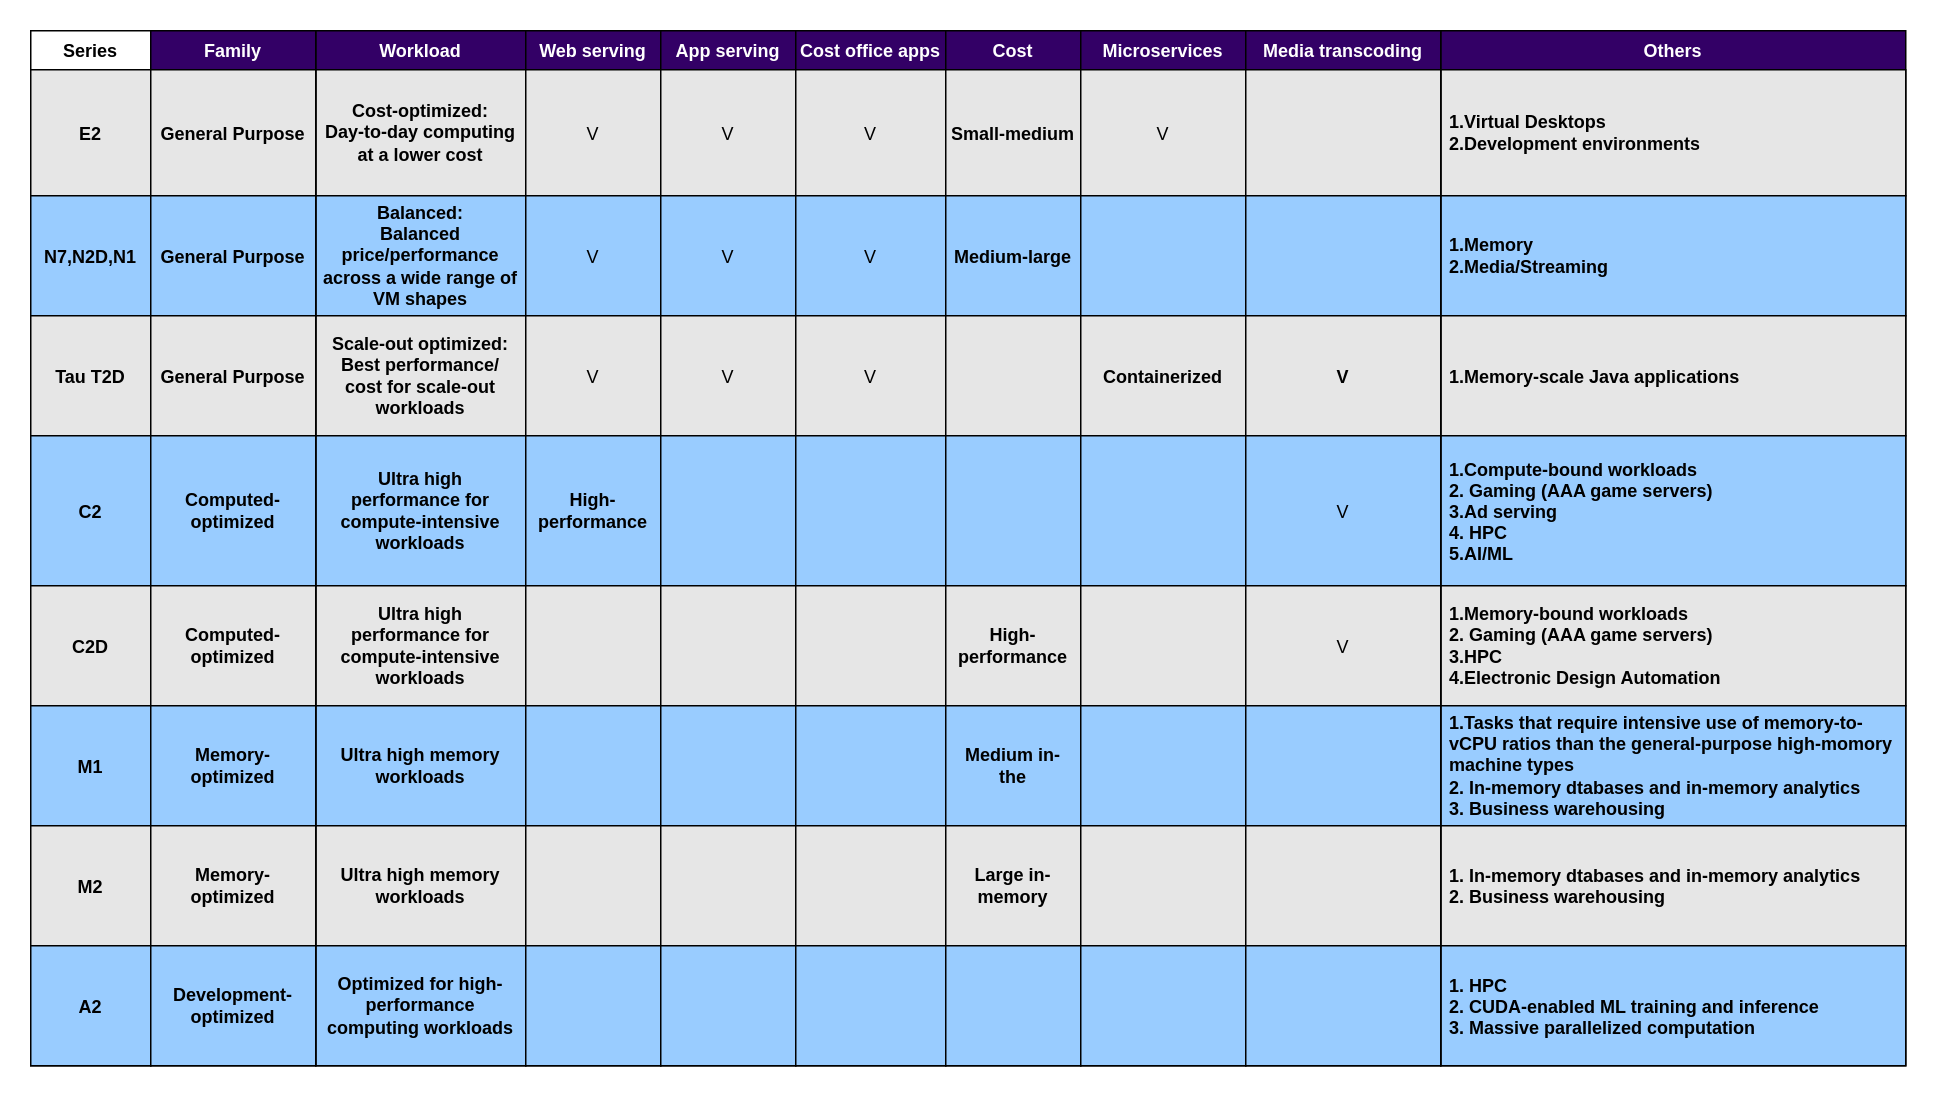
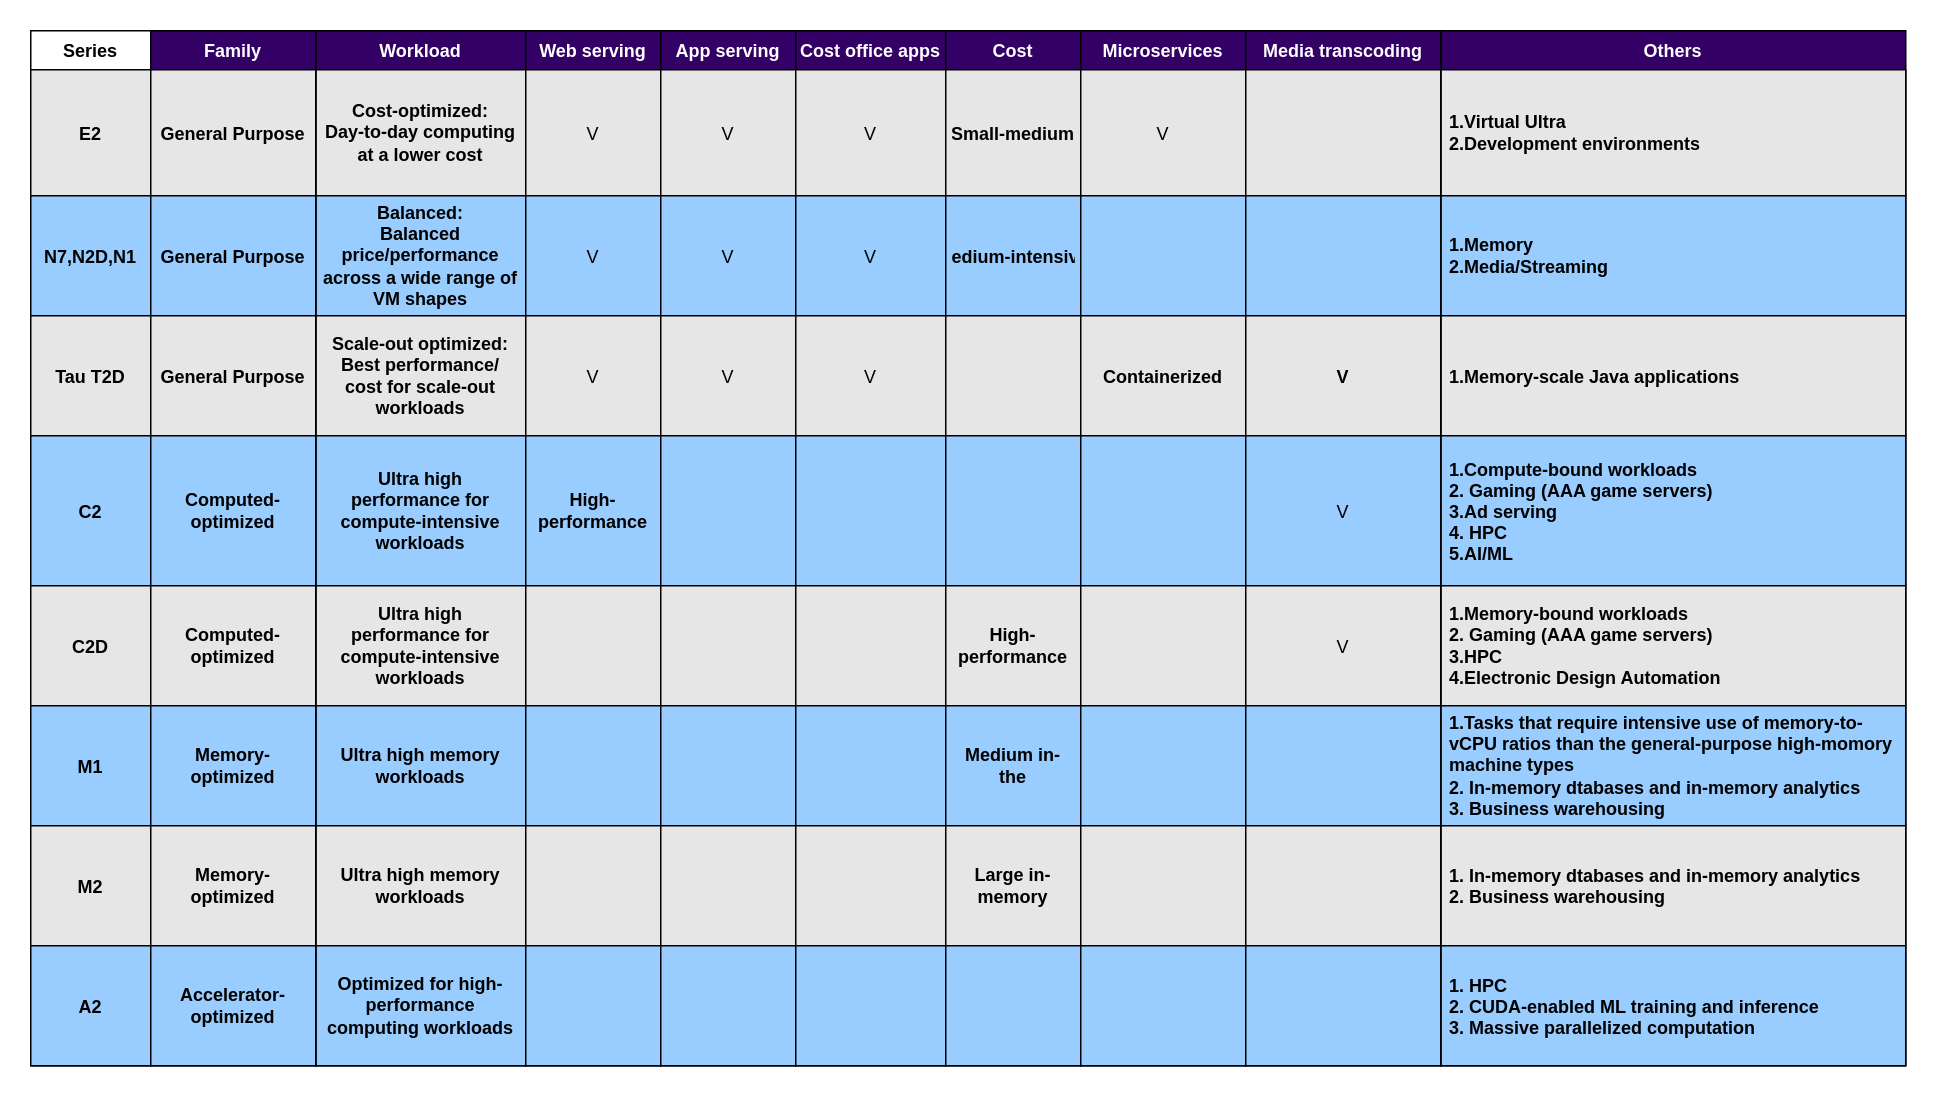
(1571, 133) -> (1571, 133)
(1013, 257) -> (1013, 257)
(233, 1006) -> (233, 1006)
